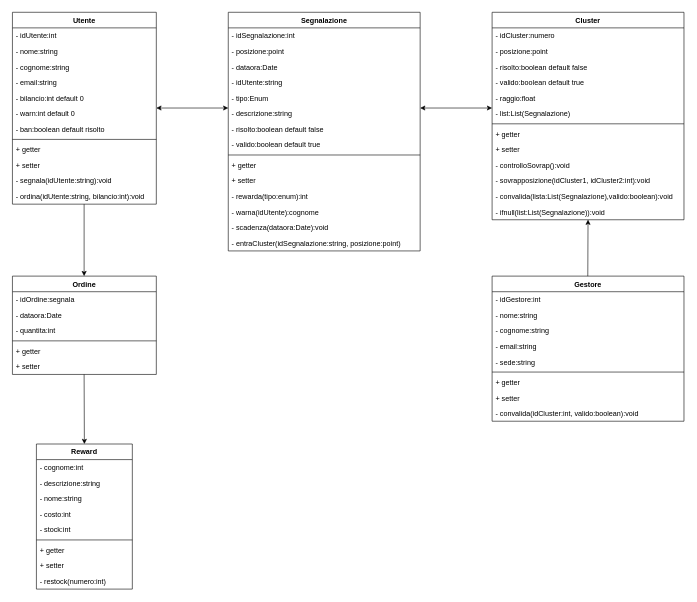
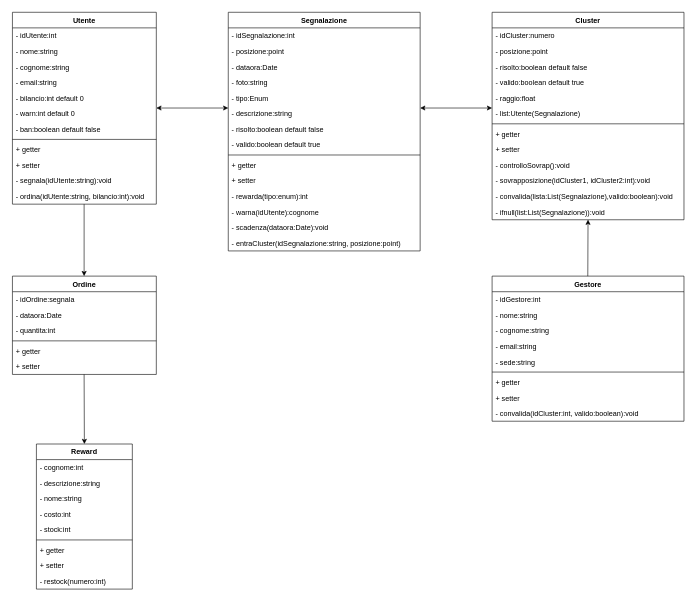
(262, 83) -> (255, 83)
(539, 114) -> (544, 114)
(67, 130) -> (63, 130)
